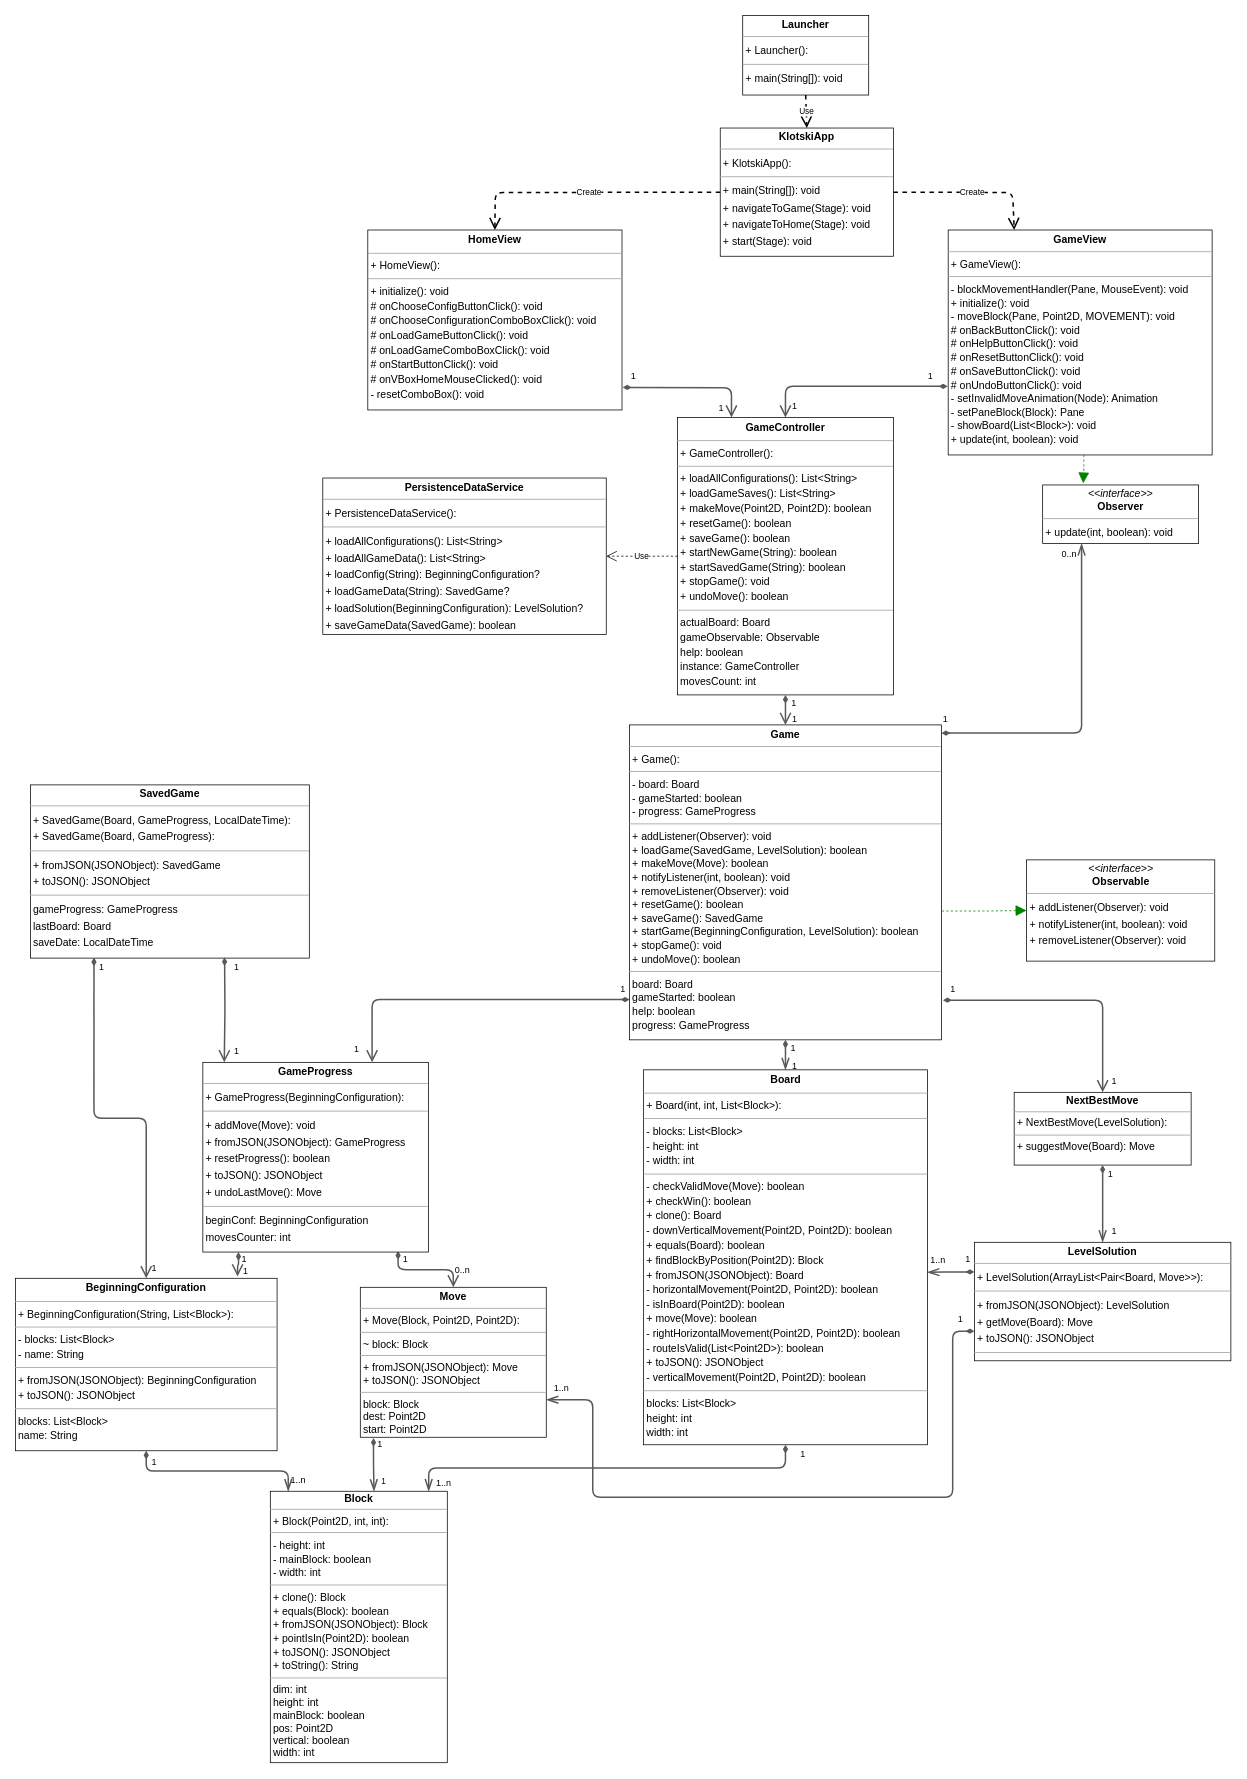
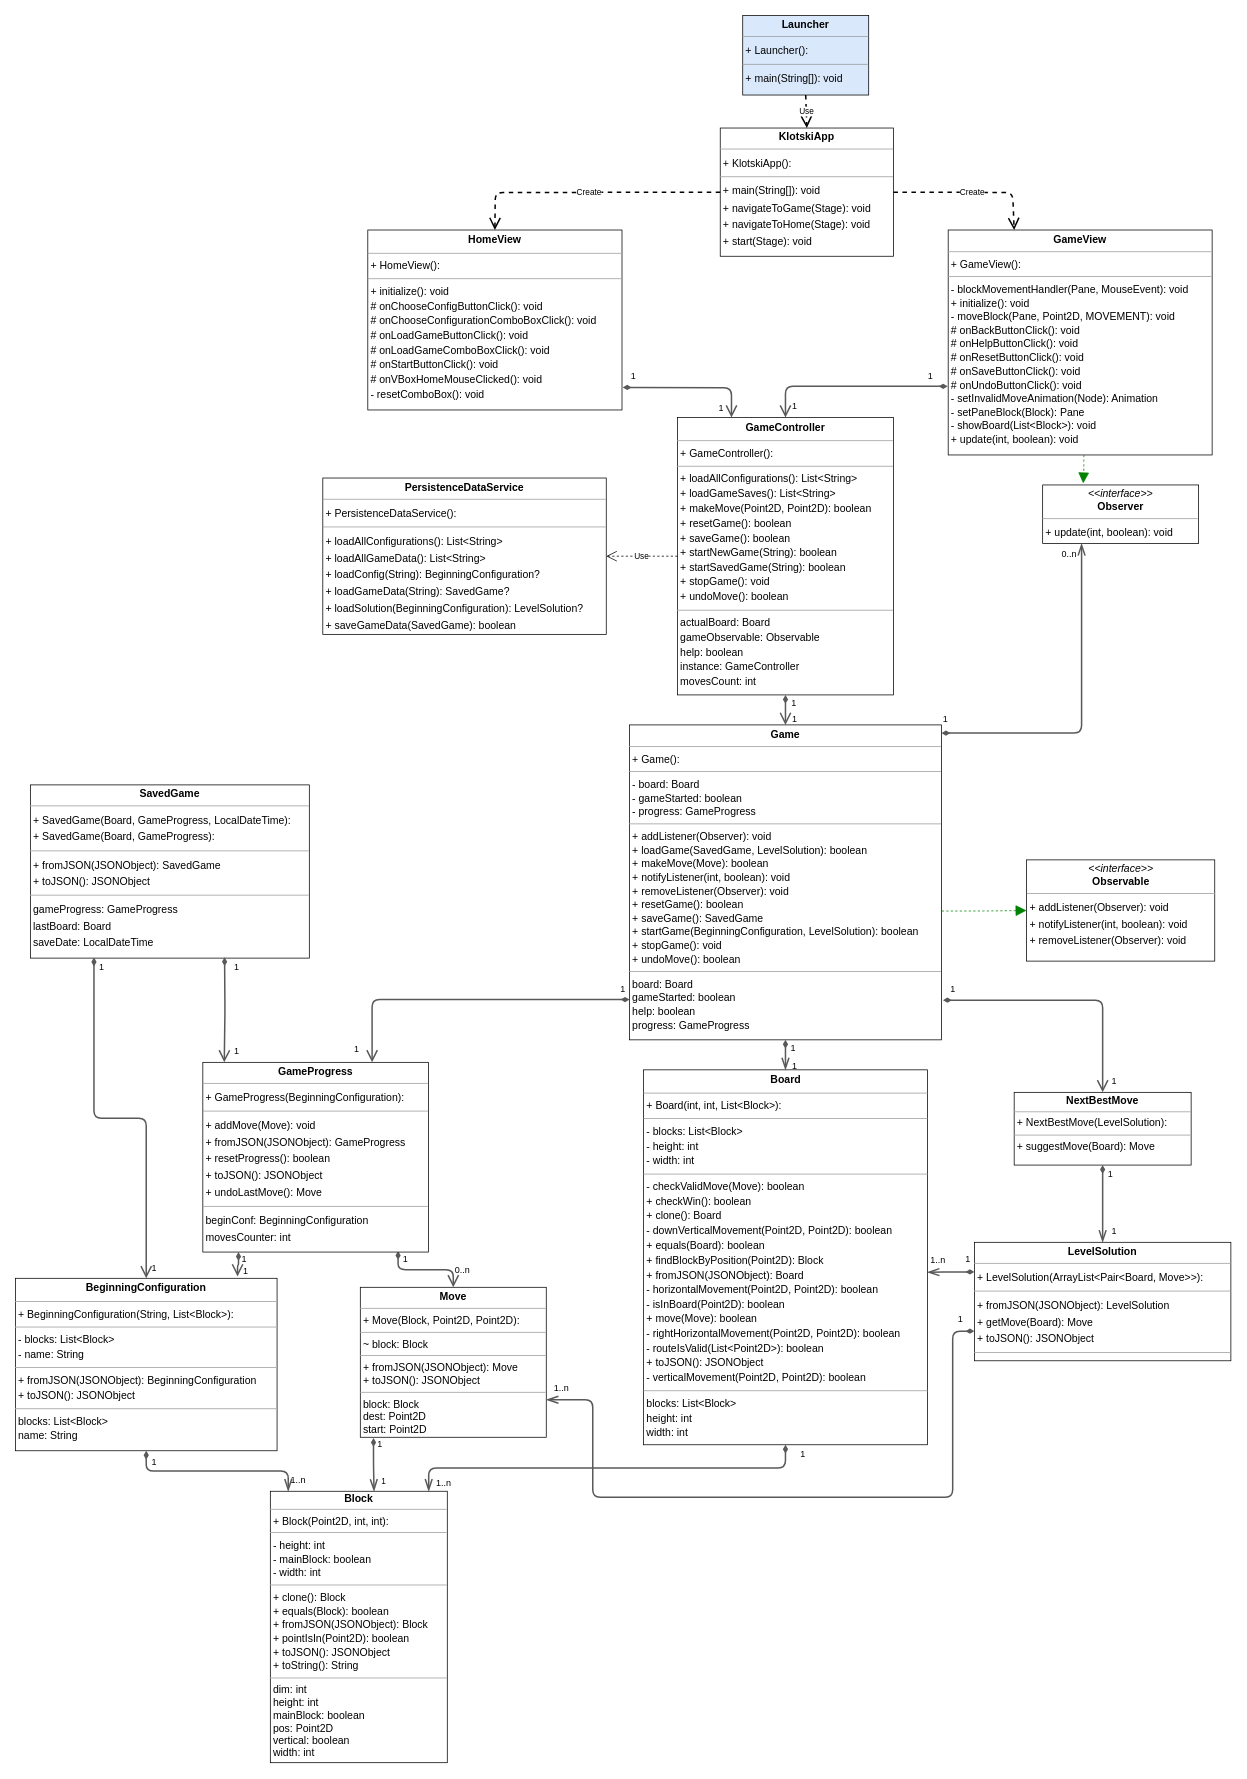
(806, 55) -> (806, 55)
